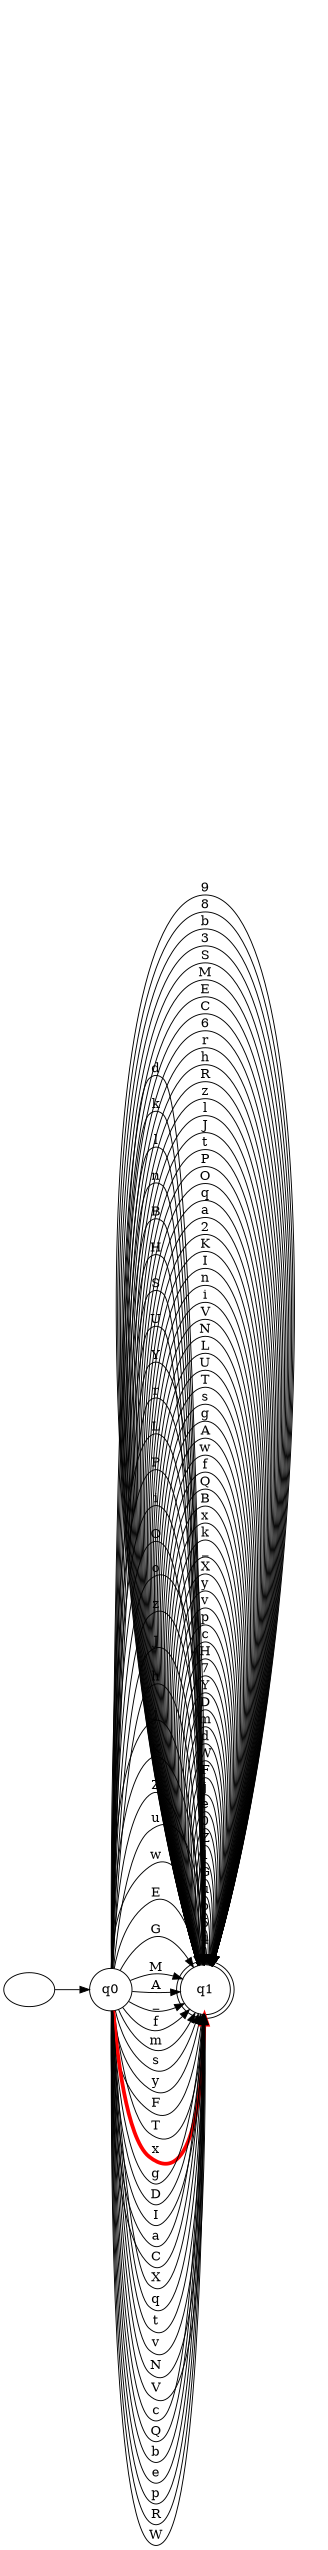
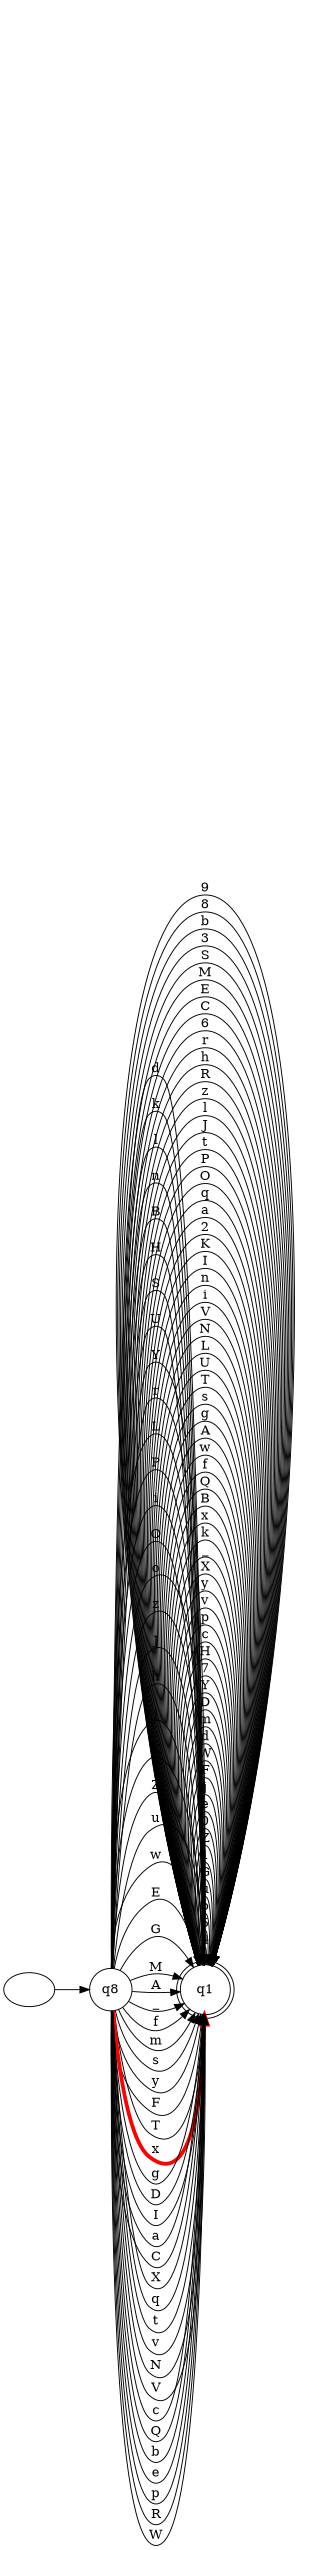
(111, 1990) -> (111, 1990)
